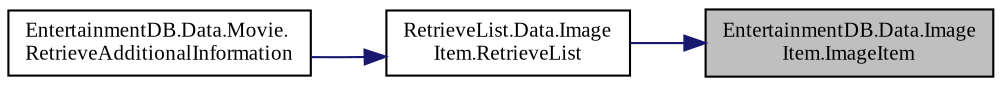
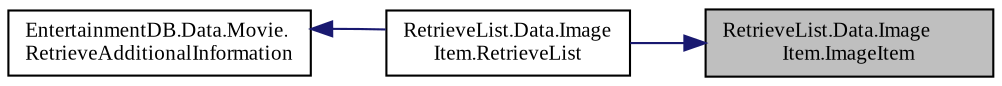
(849, 43) -> (849, 43)
(338, 57) -> (359, 29)
